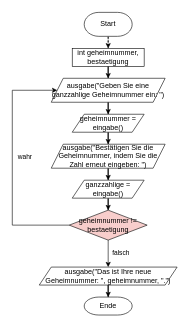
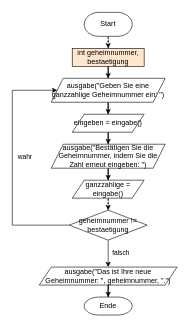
(108, 57) -> (108, 57)
(108, 123) -> (108, 123)
(108, 206) -> (108, 206)
(108, 225) -> (108, 225)
